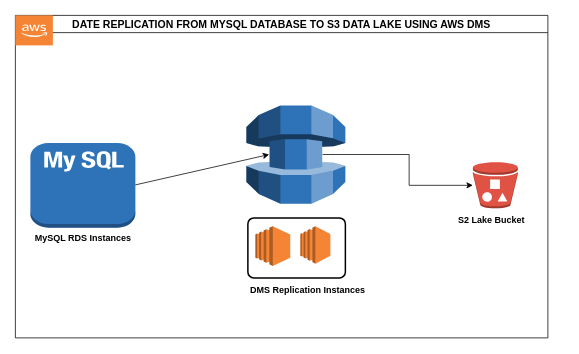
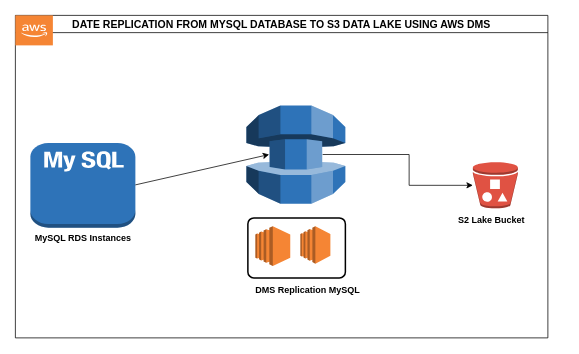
(308, 289) -> (308, 289)
